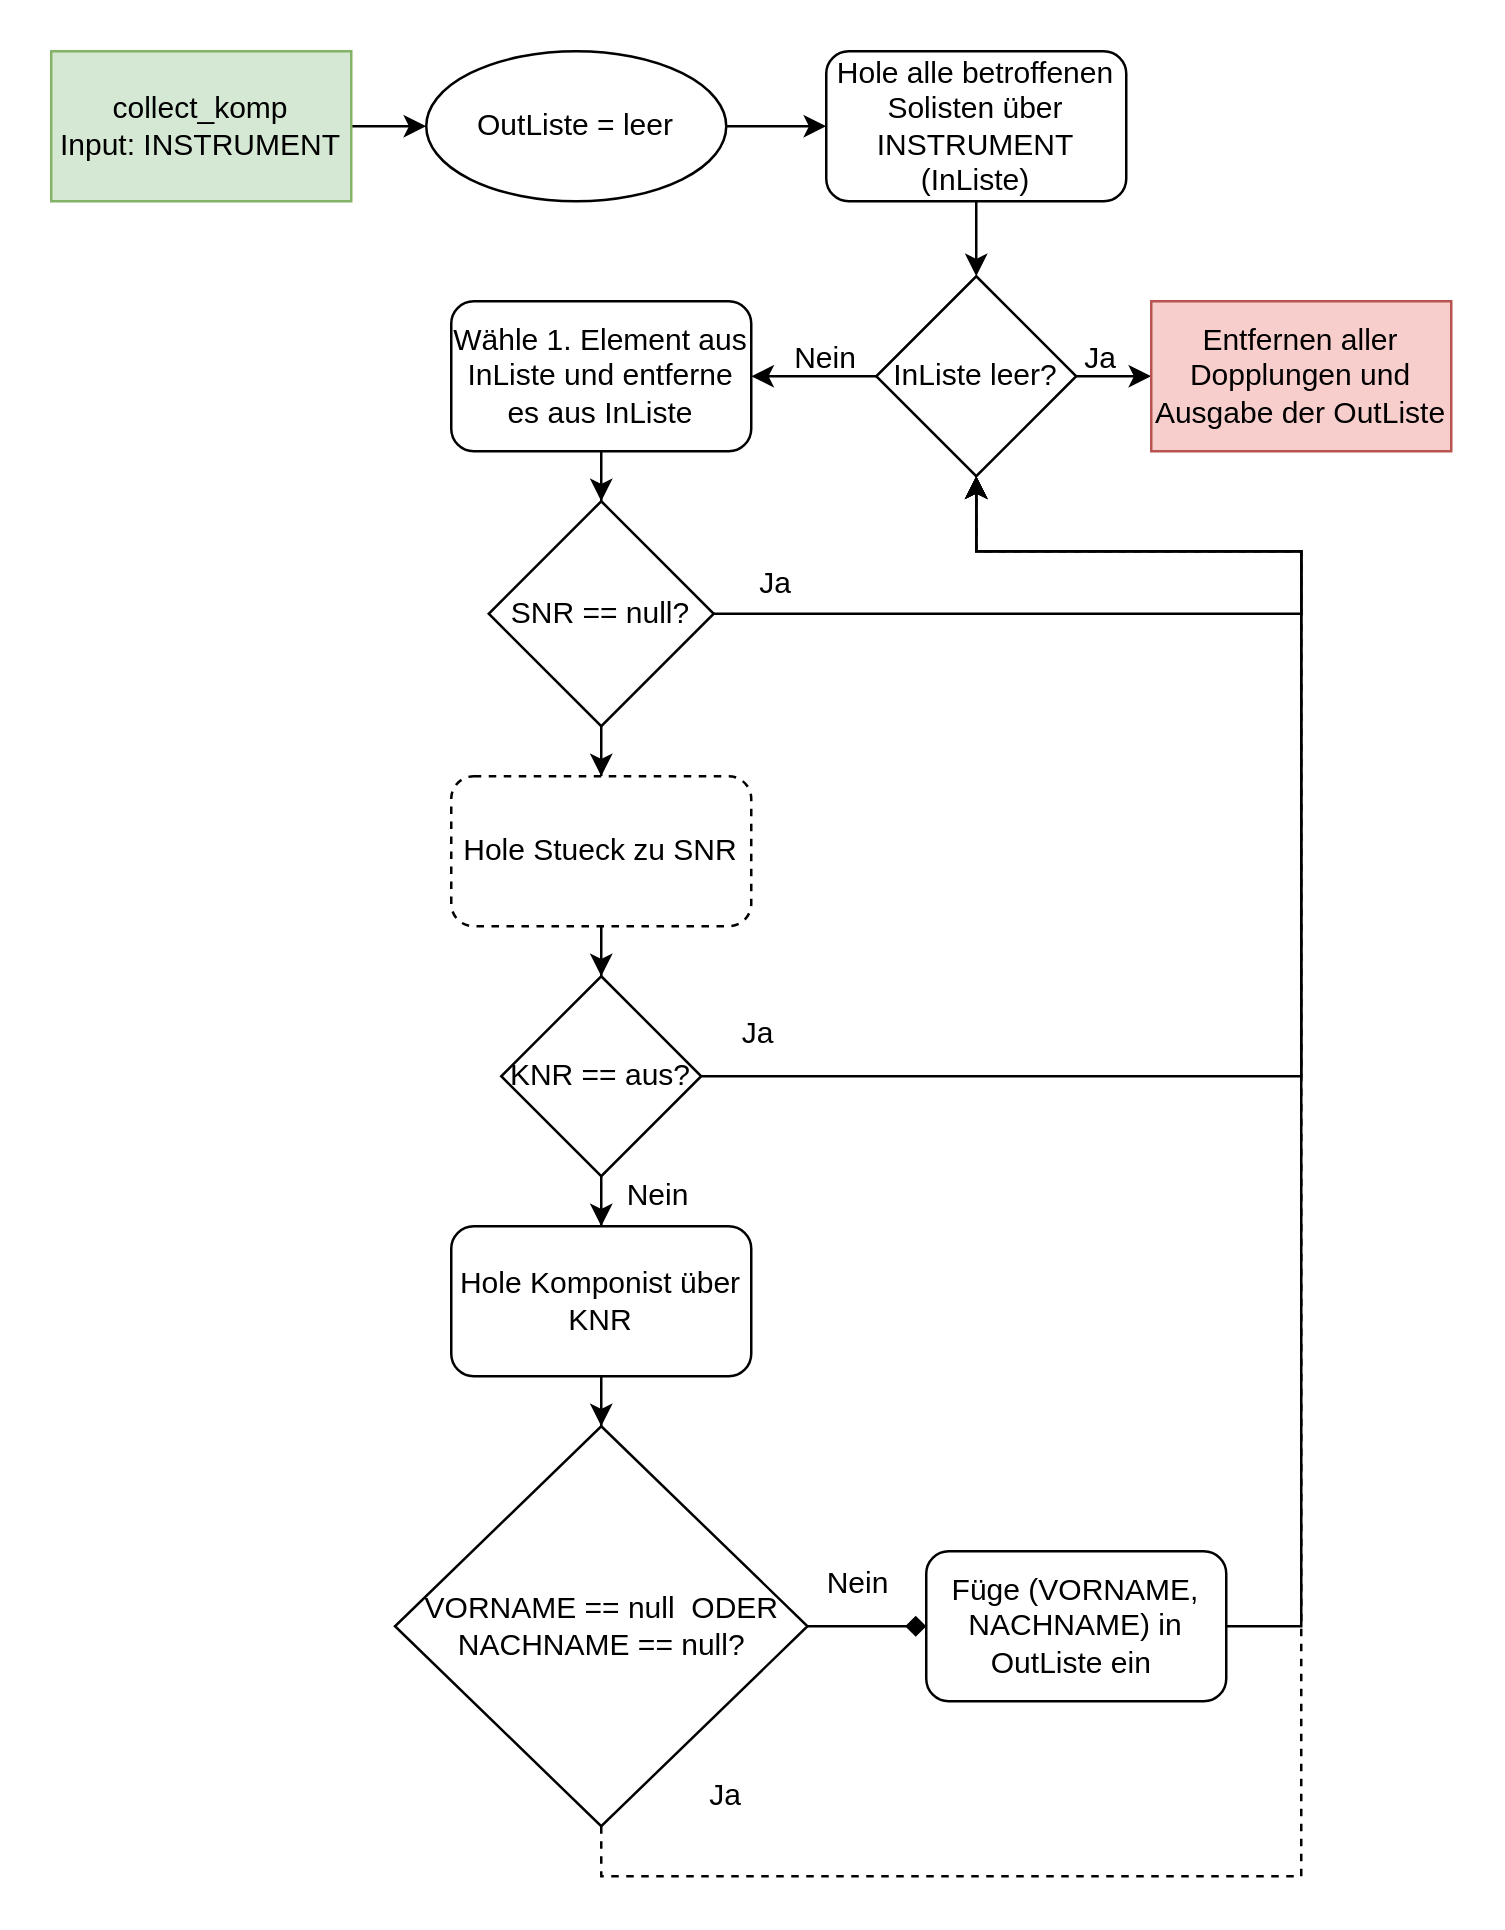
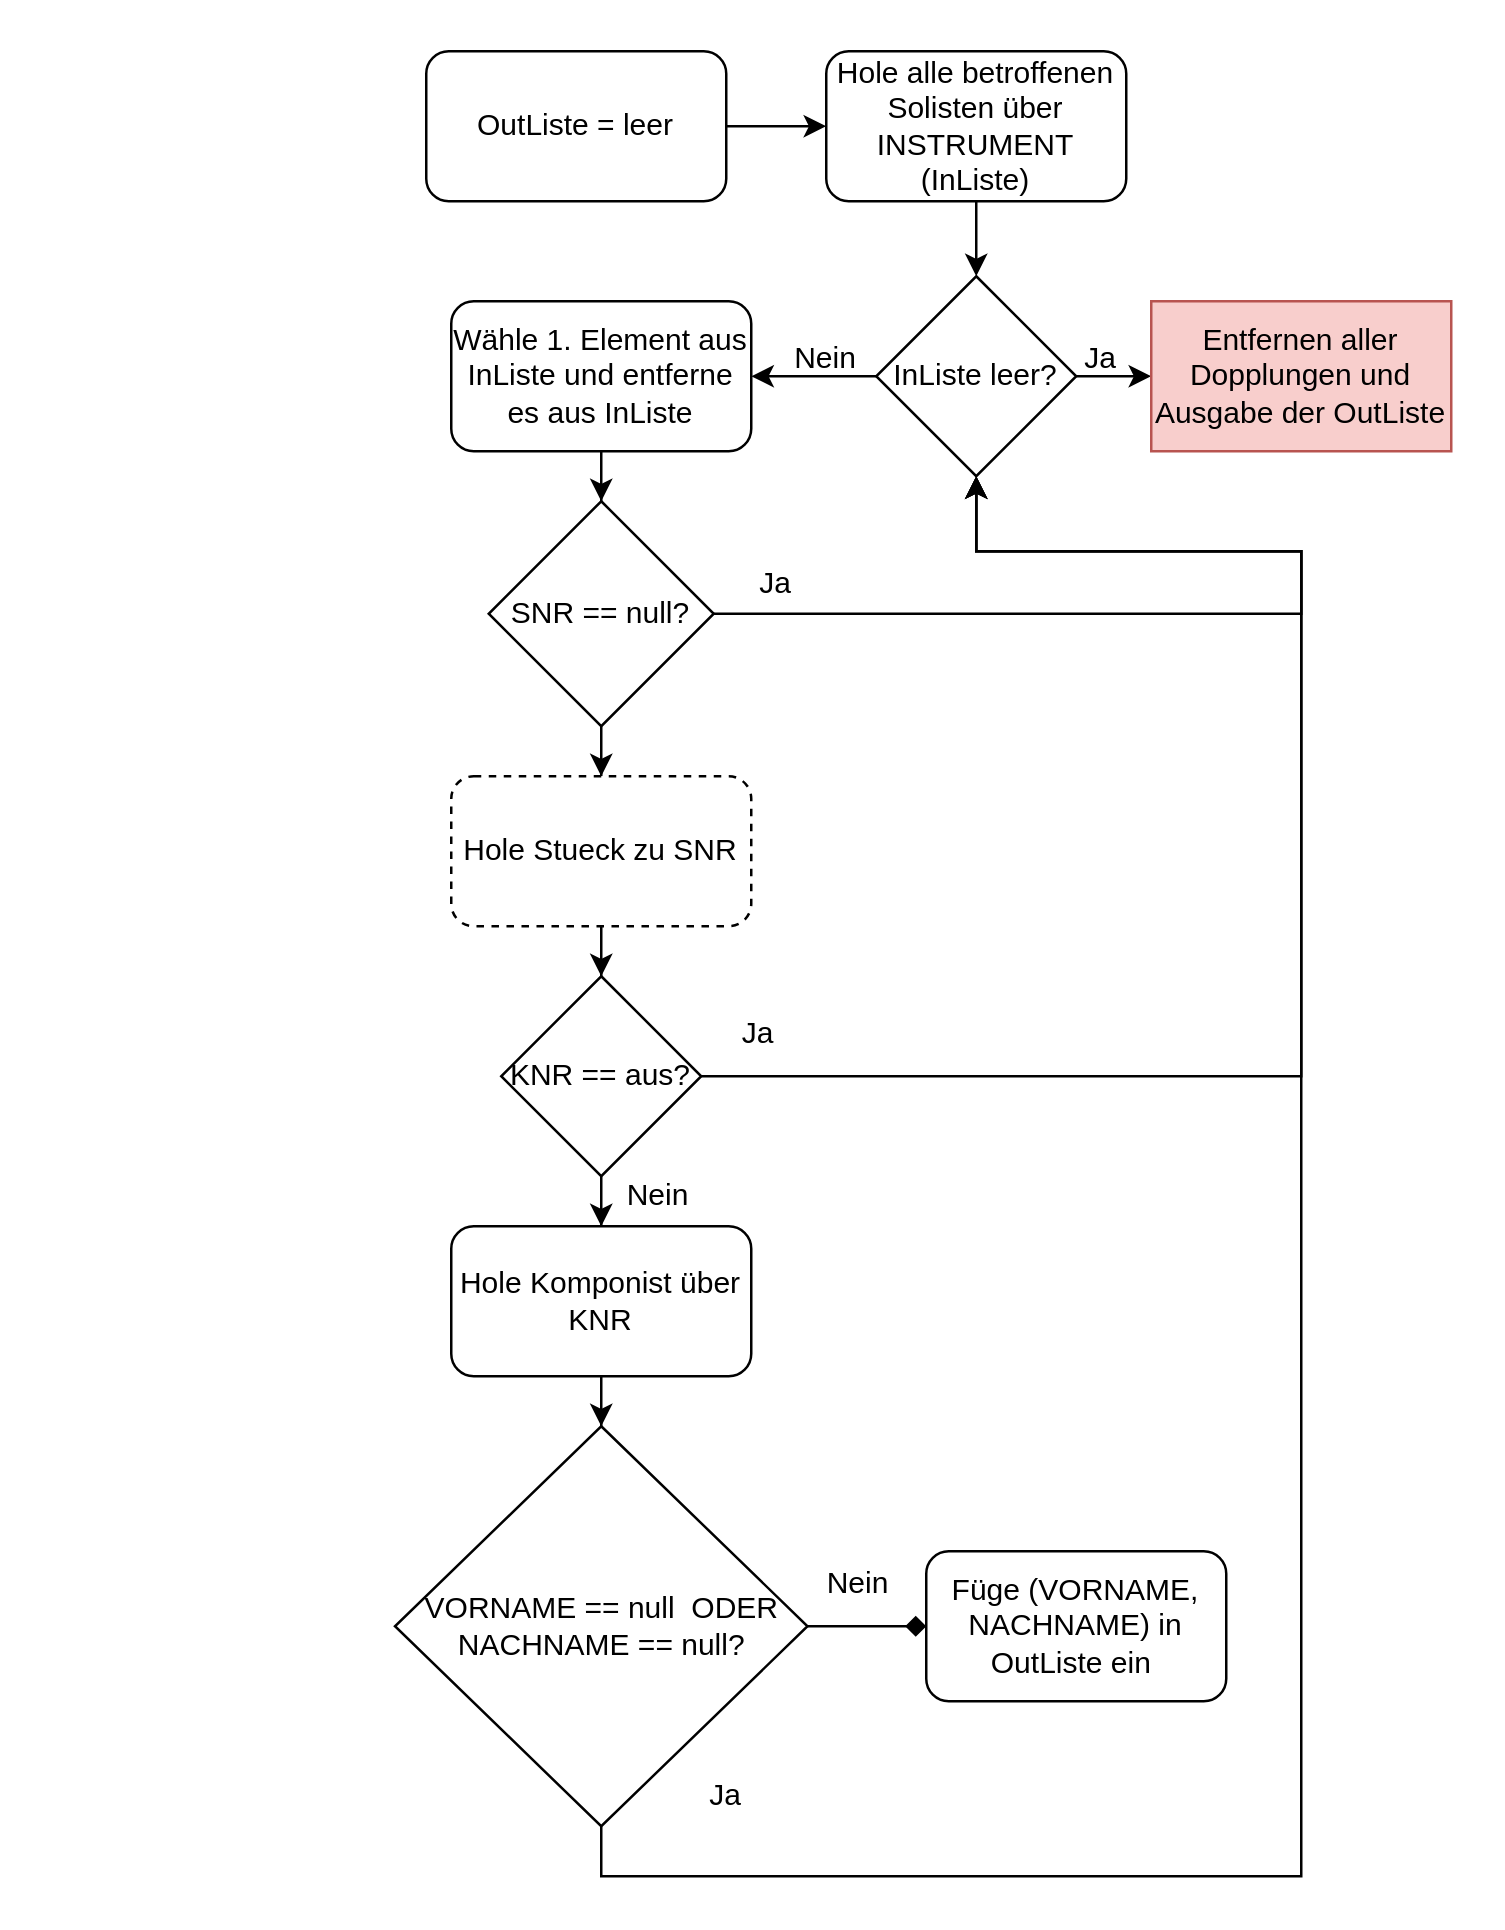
(201, 126) -> none
(397, 126) -> none
(576, 126) -> (576, 126)
(1261, 1626) -> none
(1052, 1876) -> (1052, 1876)
